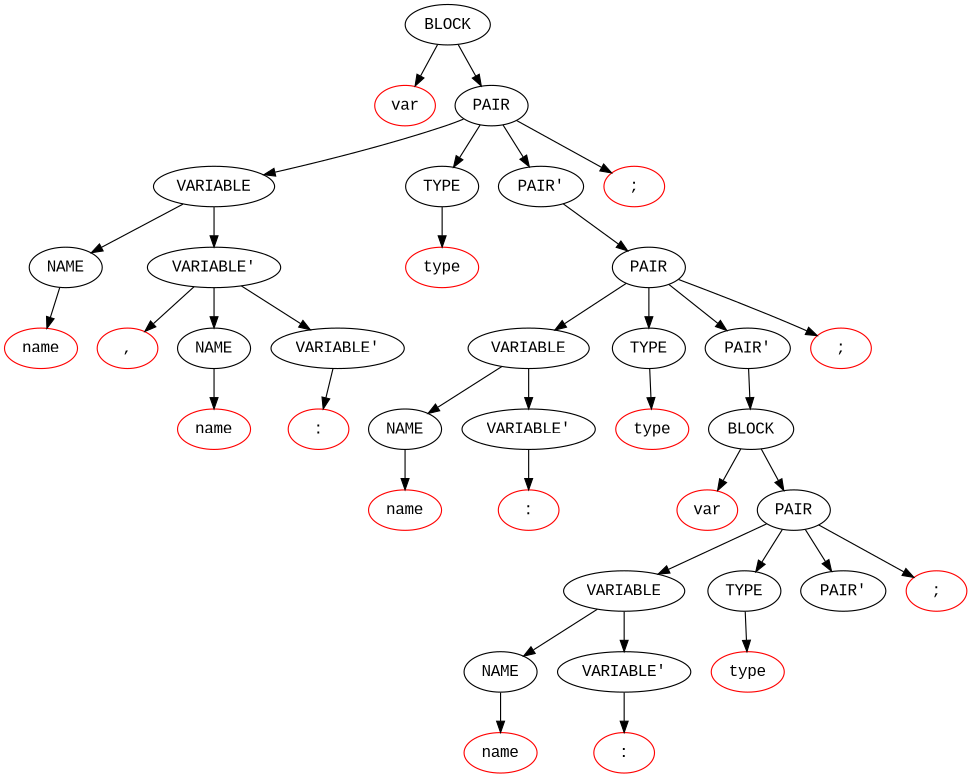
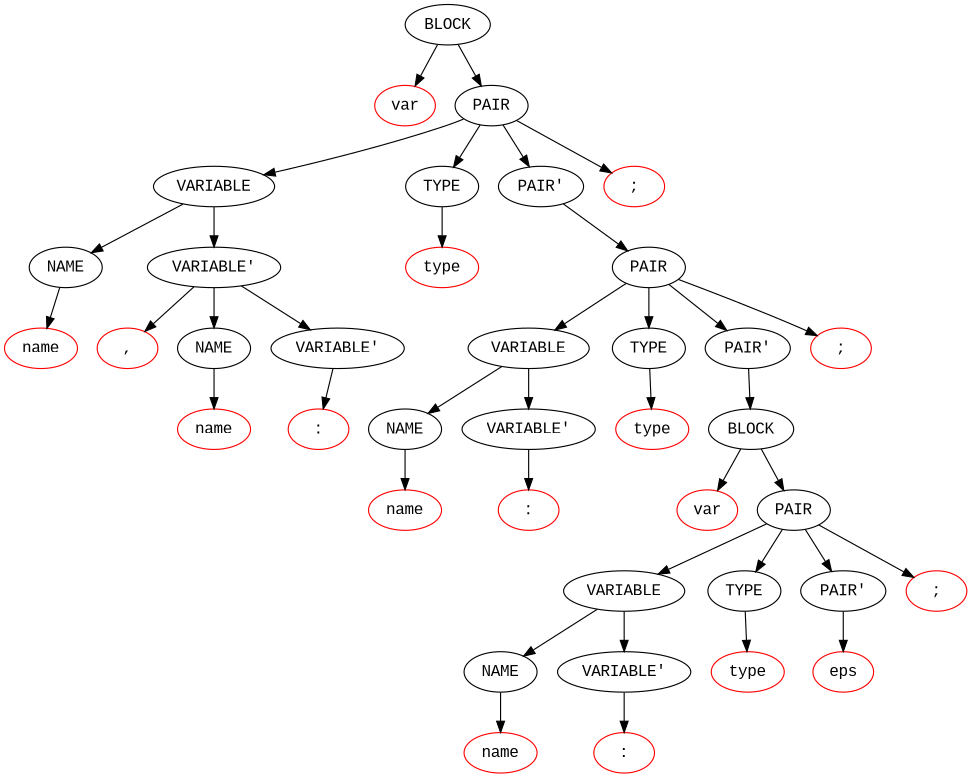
none -> (843, 672)
